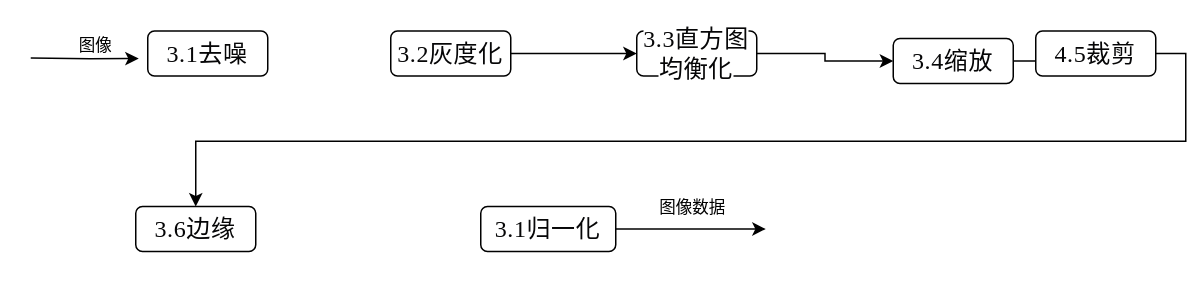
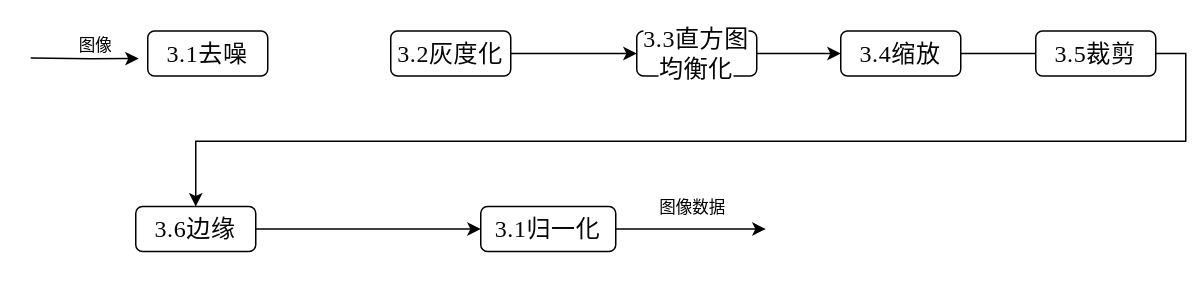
(1096, 53) -> (1096, 53)
(953, 61) -> (901, 53)
none -> (363, 229)
